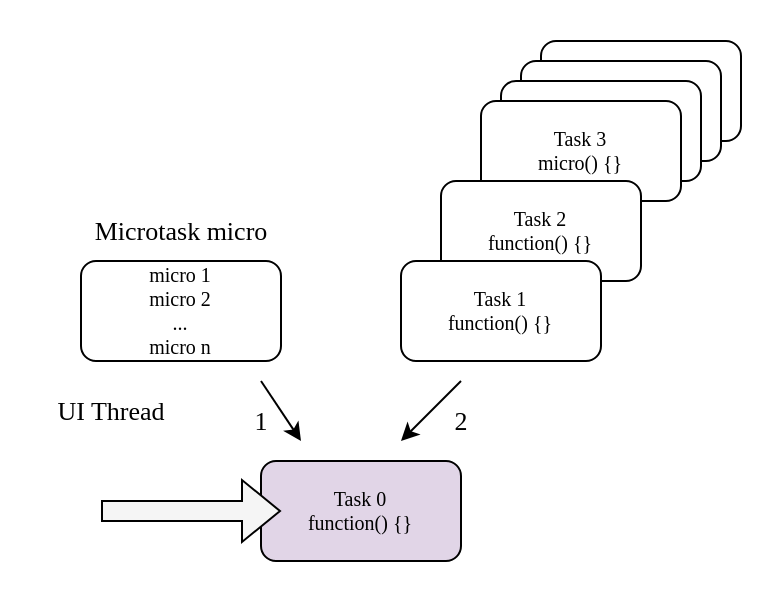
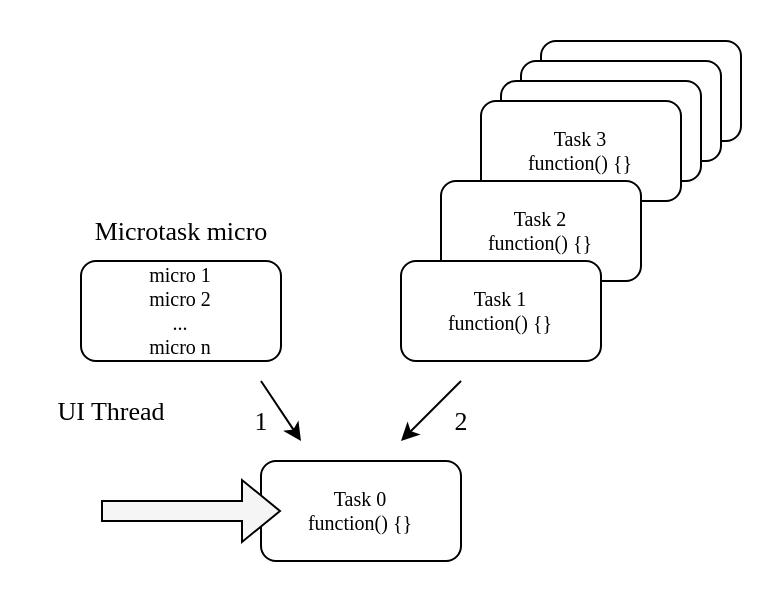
(581, 151) -> (581, 151)
(361, 511) -> (361, 511)
